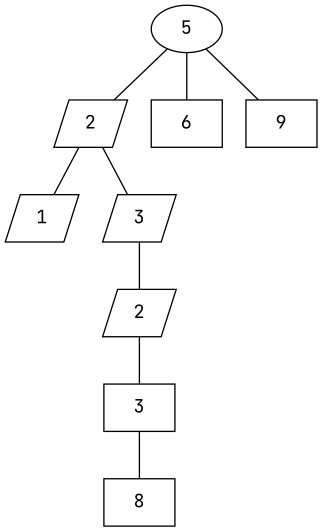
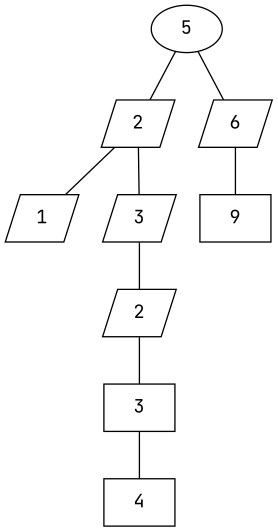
(232, 74) -> (235, 171)
(187, 124) -> (235, 124)
(139, 502) -> (139, 502)
